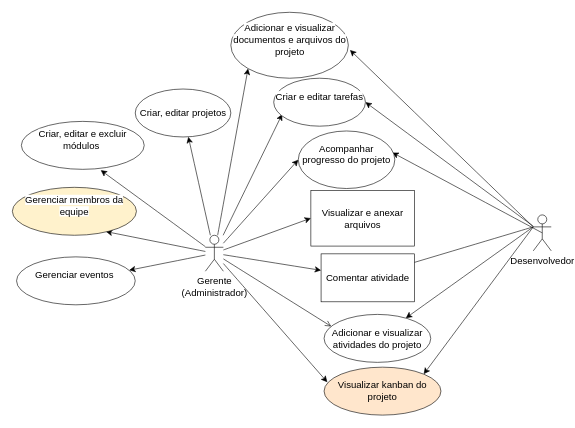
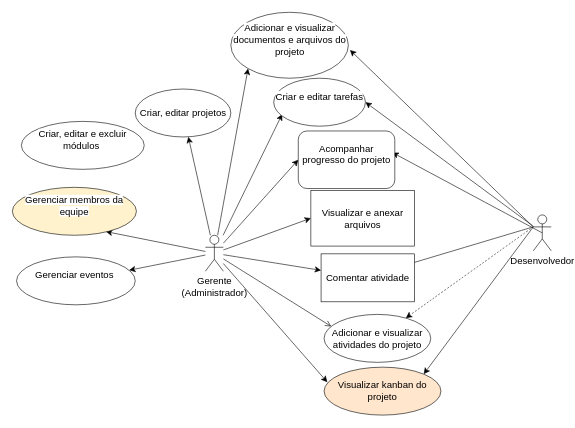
(347, 160) -> (347, 160)
(154, 210) -> none
(468, 274) -> (468, 274)
